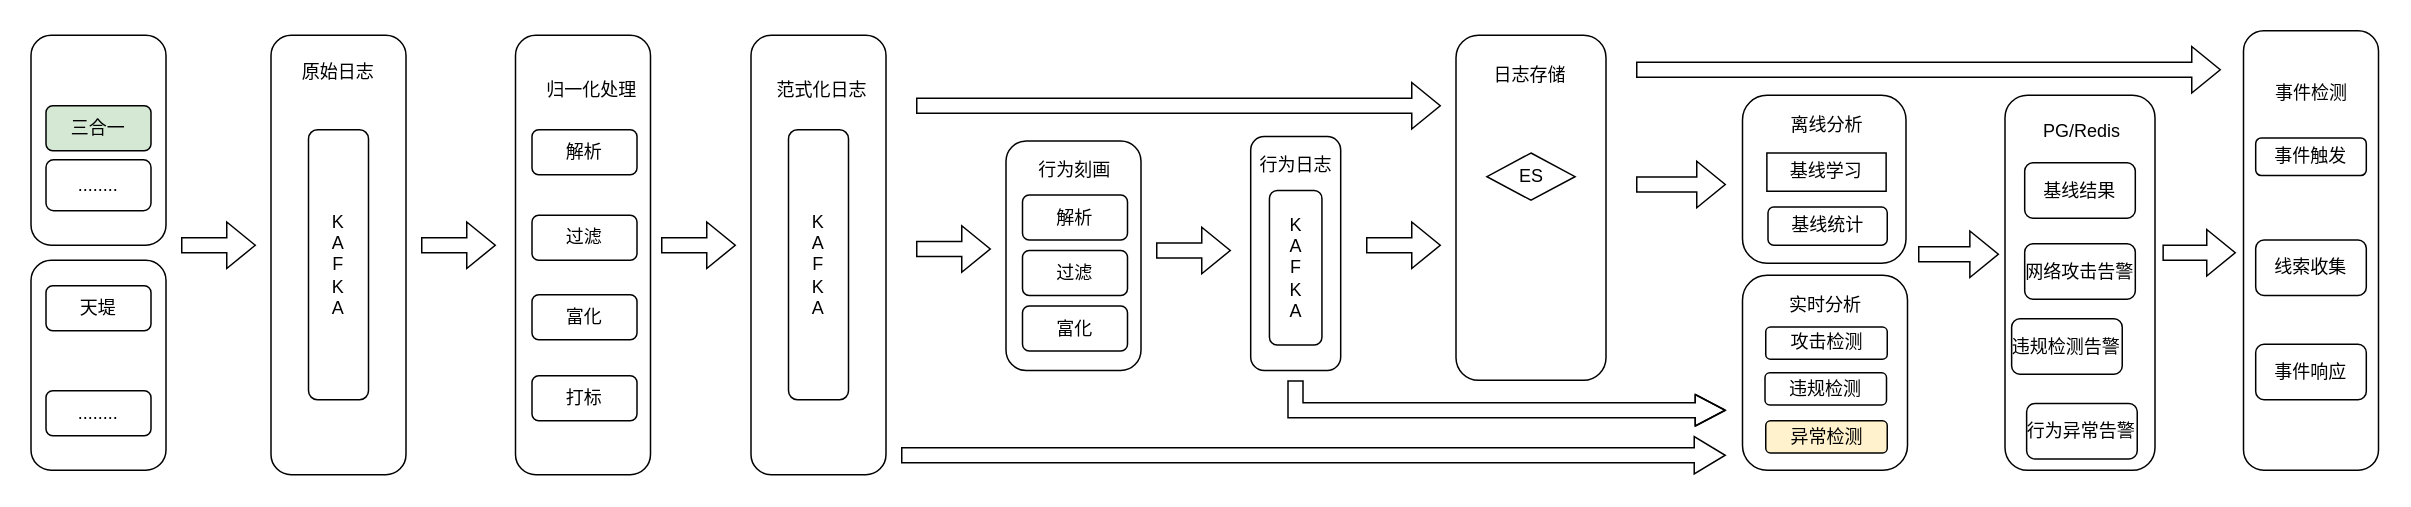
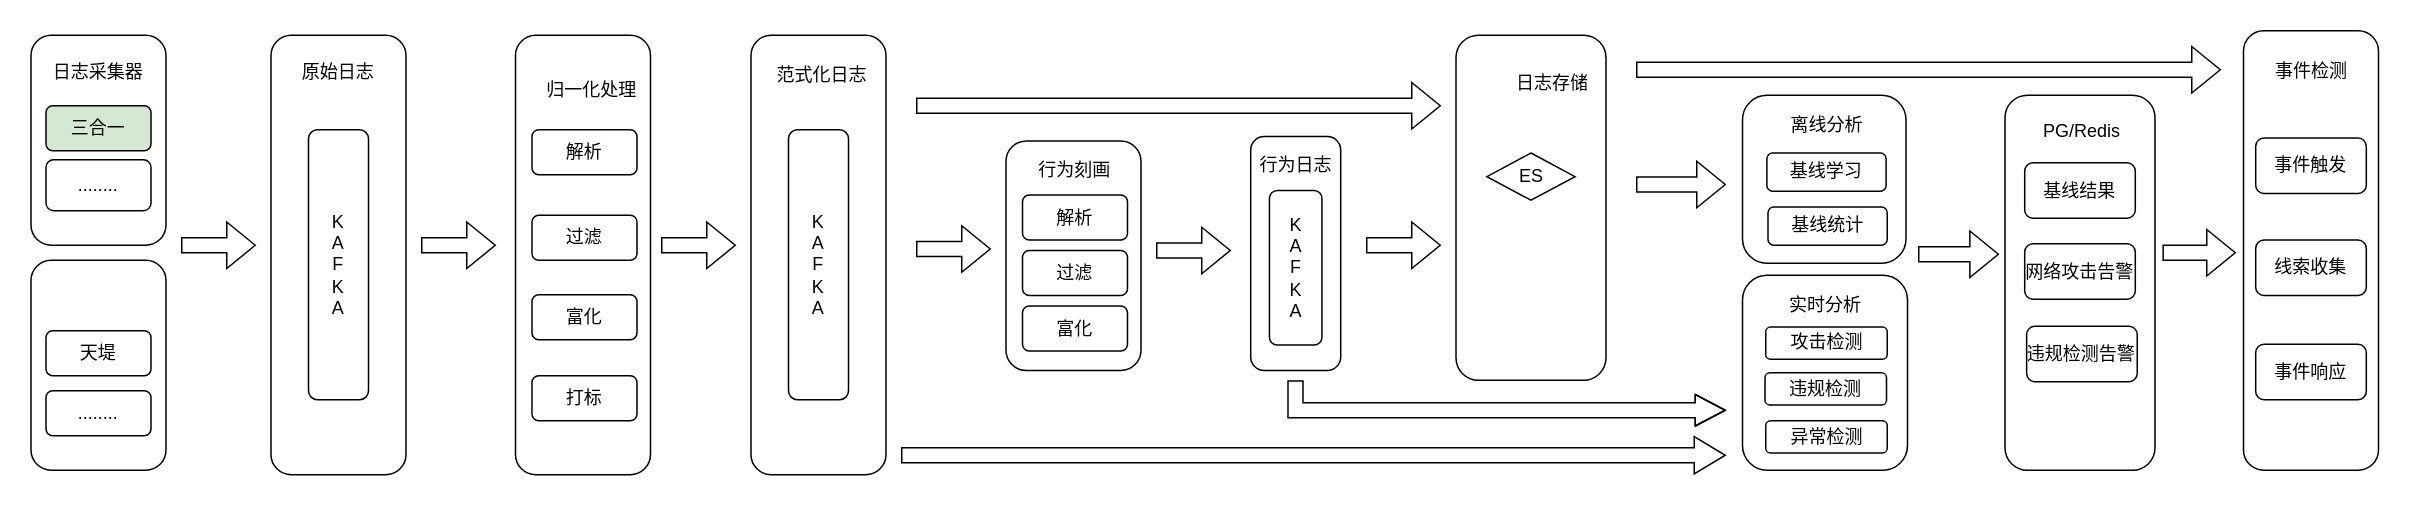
none -> (98, 73)
(1531, 75) -> (1553, 83)
(822, 90) -> (822, 75)
(2311, 93) -> (2311, 71)
(2311, 157) -> (2311, 166)
(1826, 172) -> (1826, 172)
(98, 308) -> (98, 353)
(2067, 347) -> (2082, 354)
(2082, 431) -> none
(1826, 437) -> (1826, 437)
